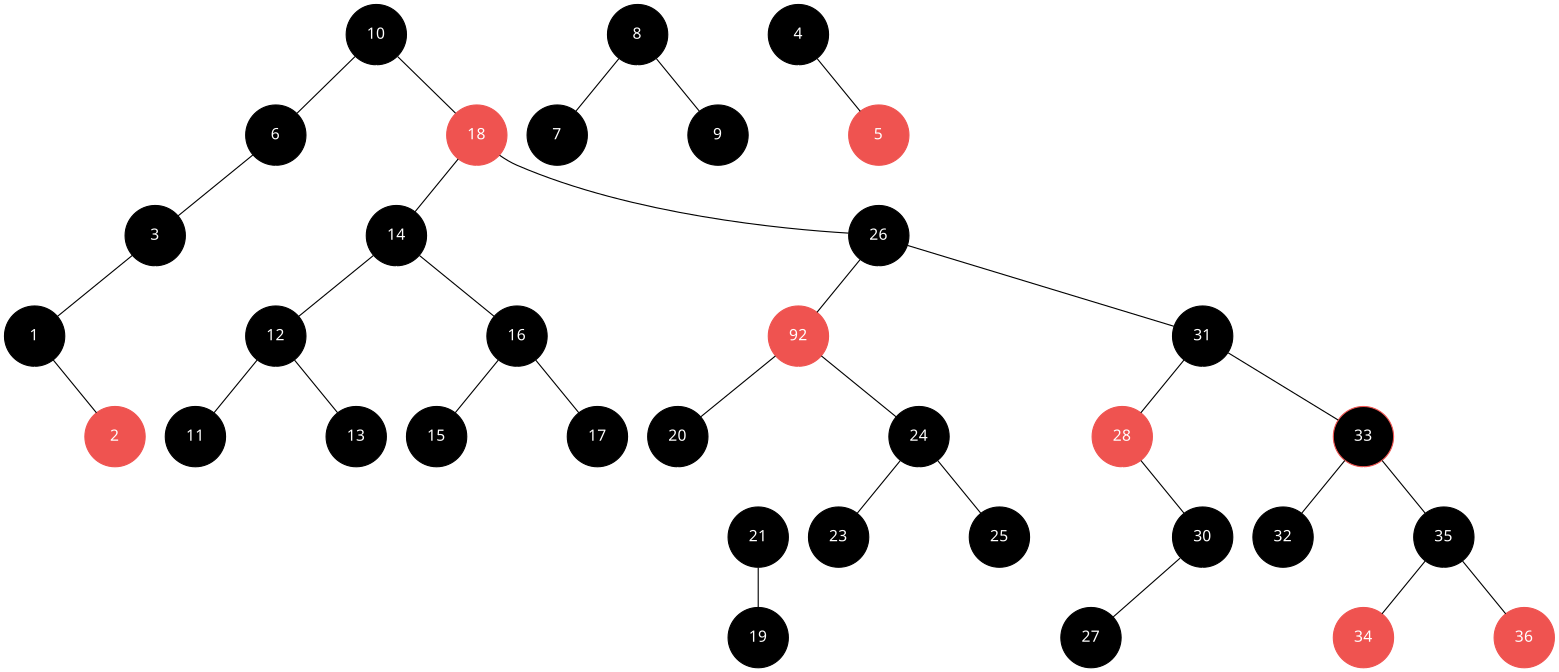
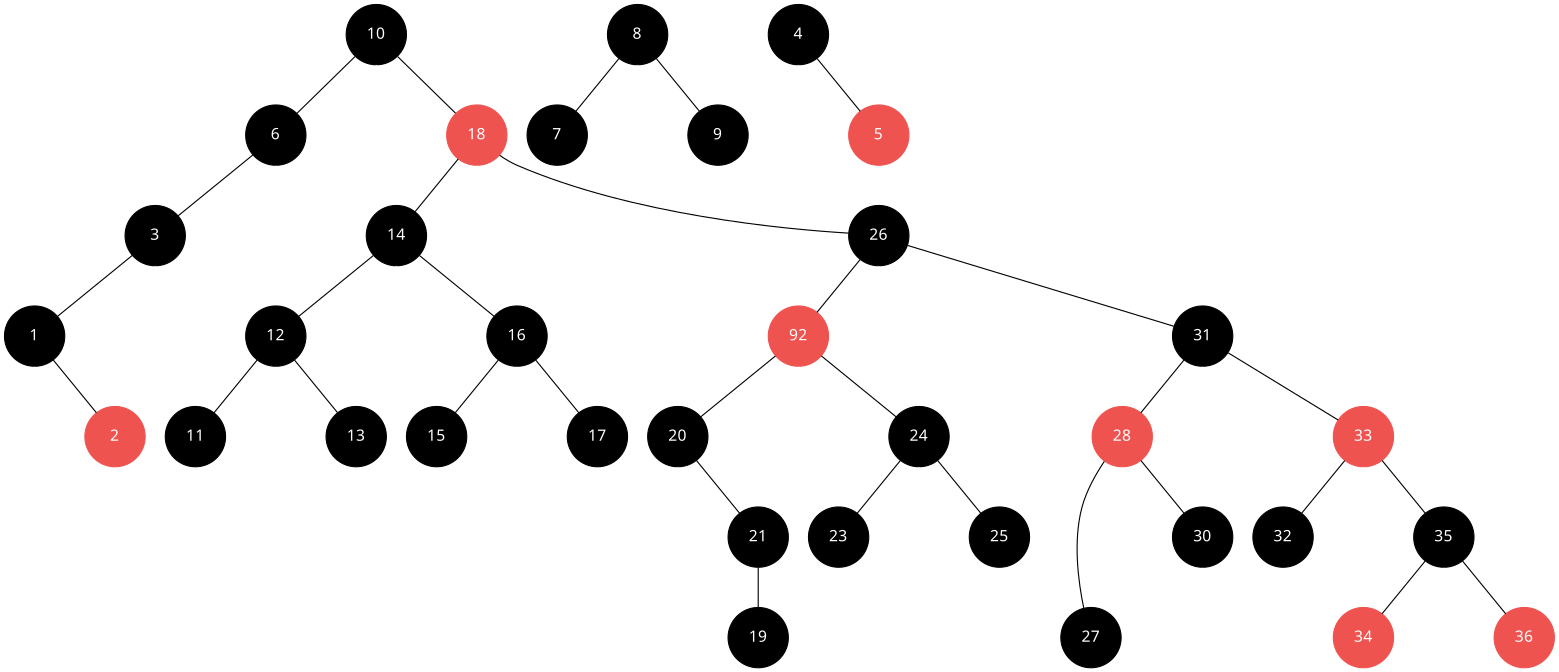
(1363, 437) -> (1363, 437)
none -> (718, 487)
(1147, 588) -> (1078, 532)
